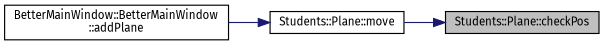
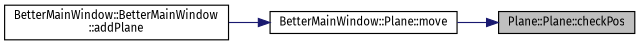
(337, 23) -> (364, 23)
(522, 23) -> (567, 23)
